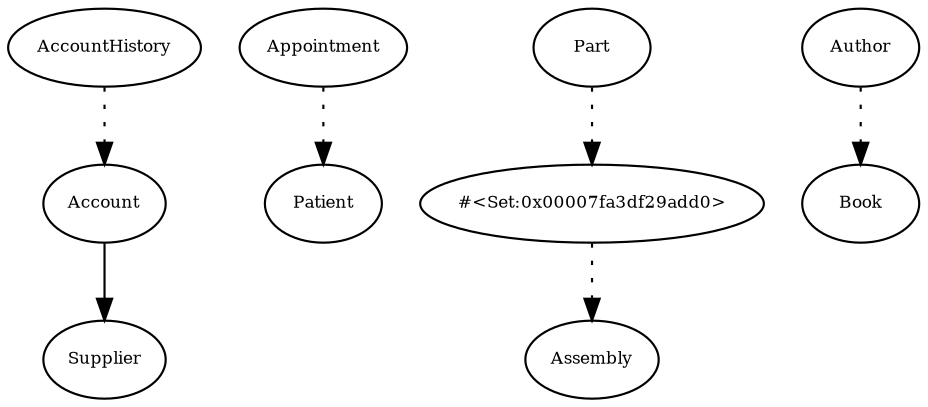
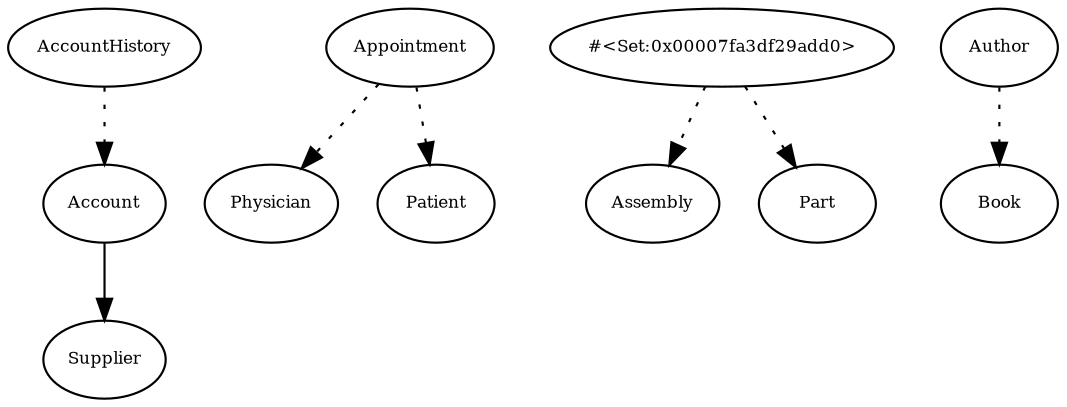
(592, 115) -> (765, 118)
none -> (271, 204)
